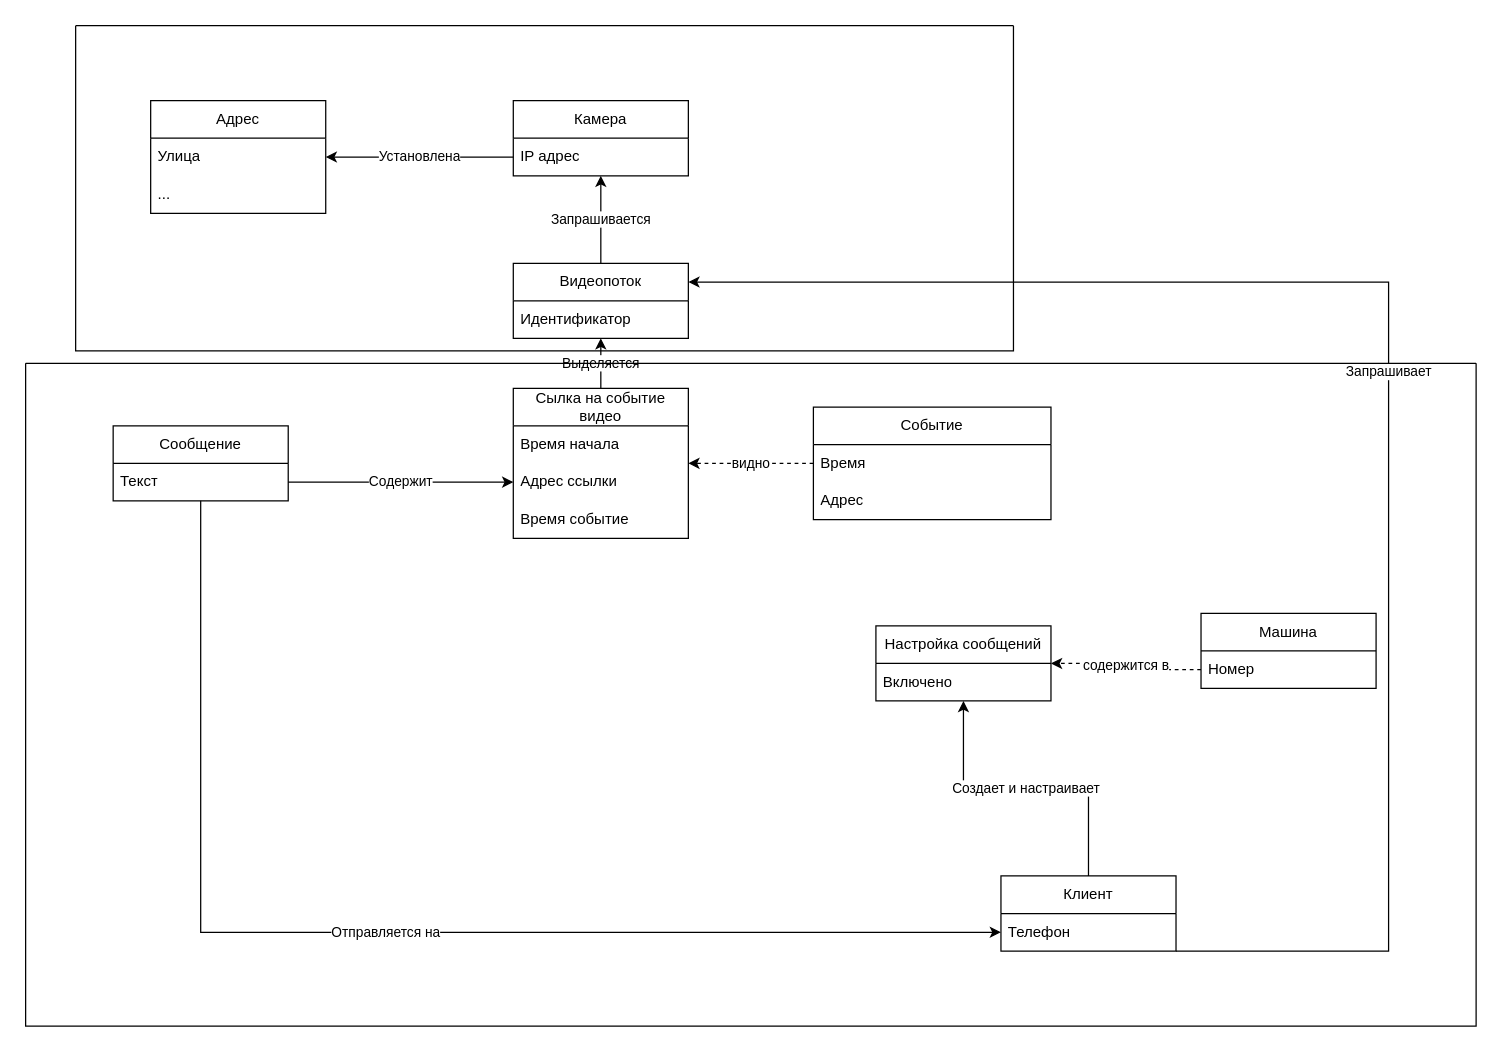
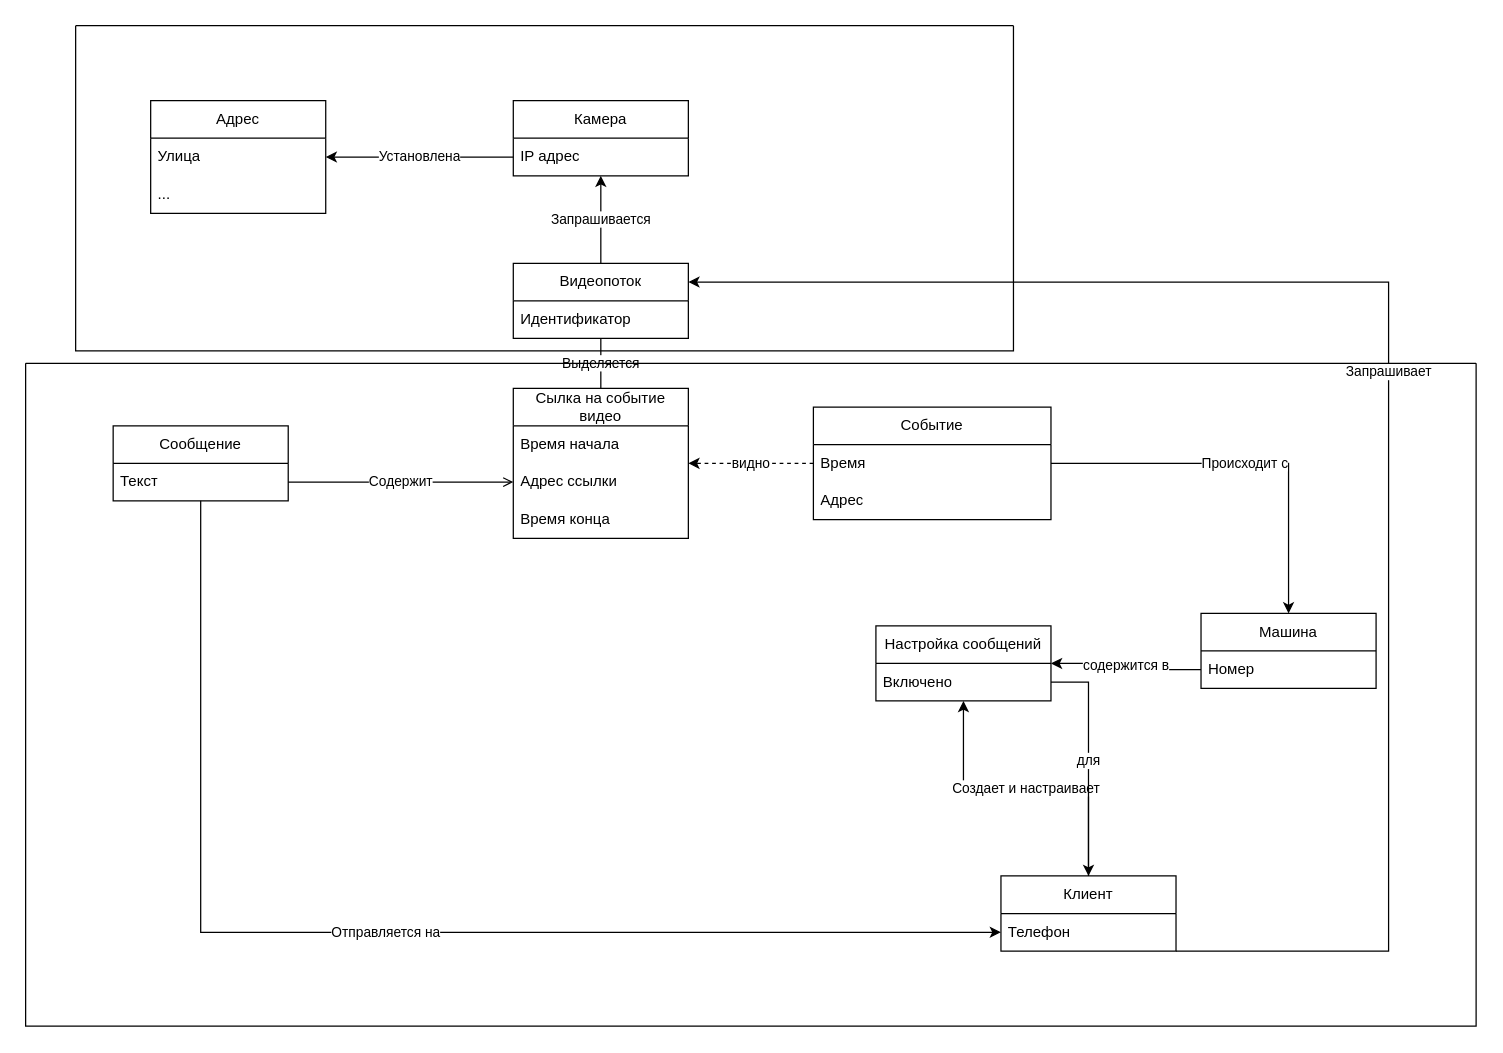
(601, 347) -> (601, 345)
none -> (1241, 463)
(503, 482) -> (505, 482)
(573, 519) -> (565, 519)
(1184, 669) -> (1184, 669)
none -> (1088, 715)
